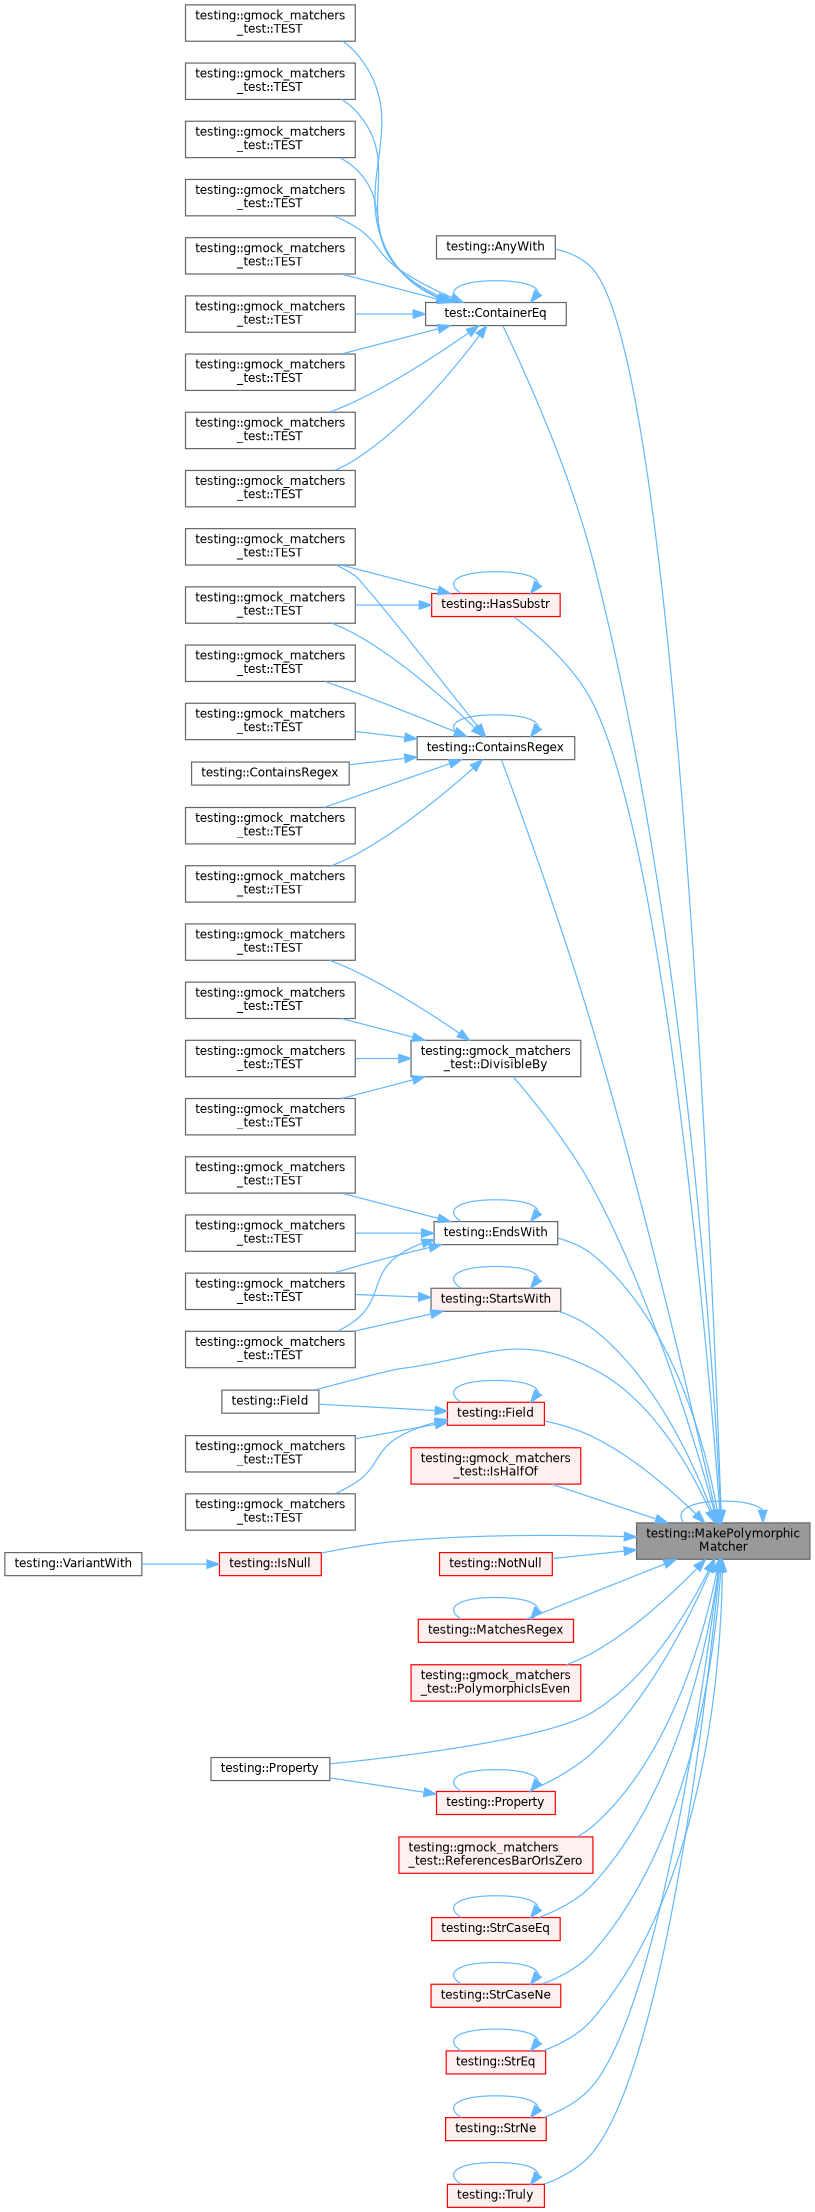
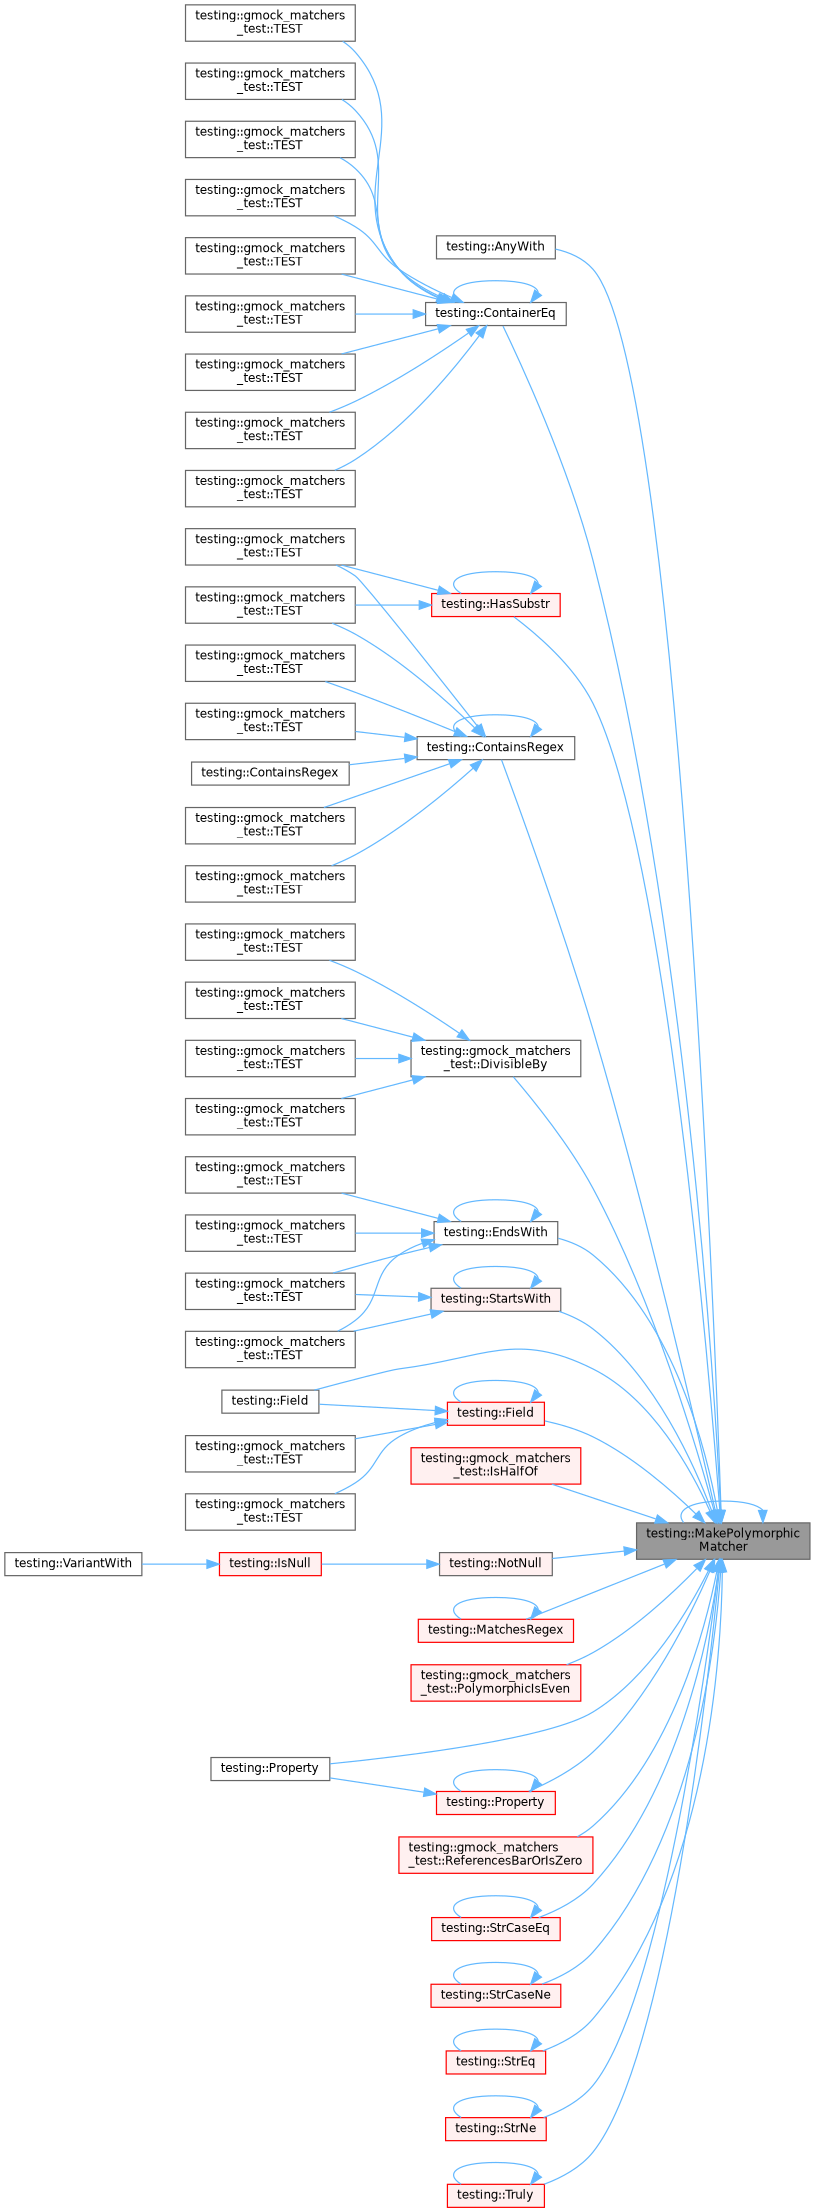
(496, 314) -> (496, 314)
(472, 1537) -> (374, 1564)
(496, 1564) -> (496, 1564)
